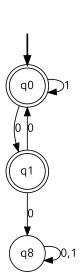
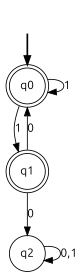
(19, 129) -> (19, 129)
(27, 254) -> (27, 254)
